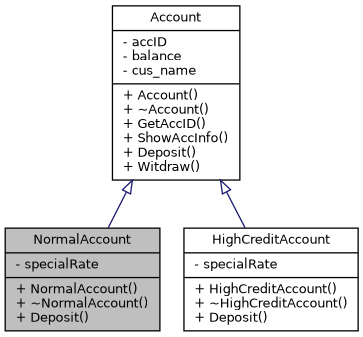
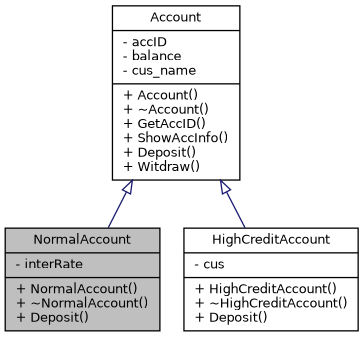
(57, 265) -> (49, 265)
(236, 265) -> (210, 265)
